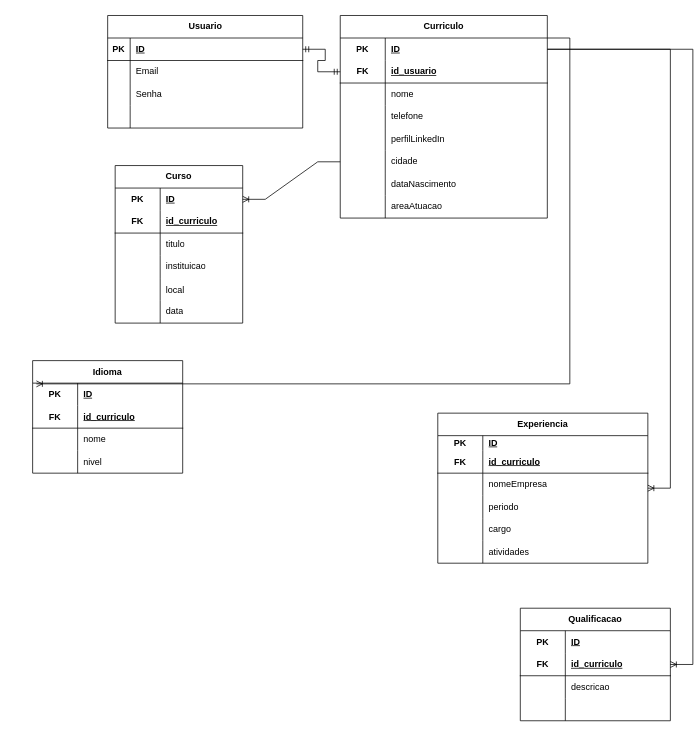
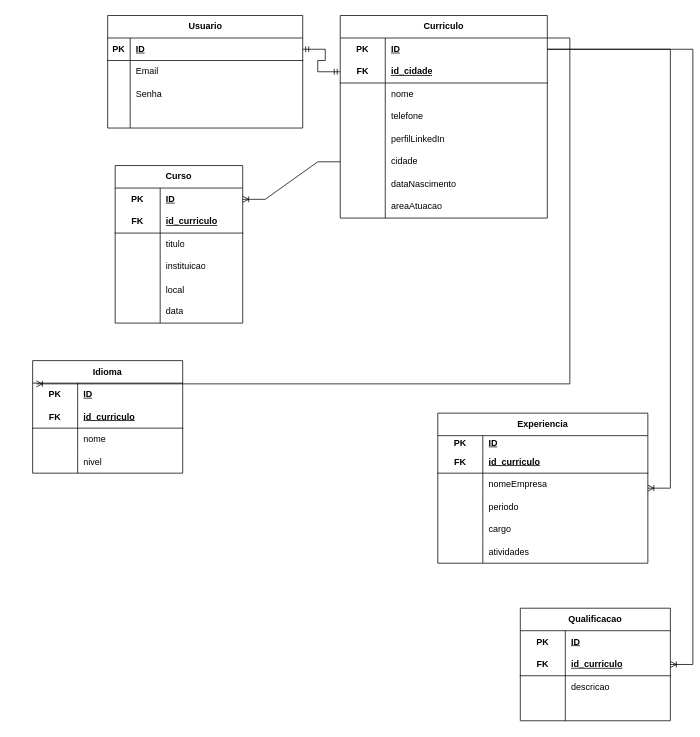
(414, 72) -> (411, 72)
